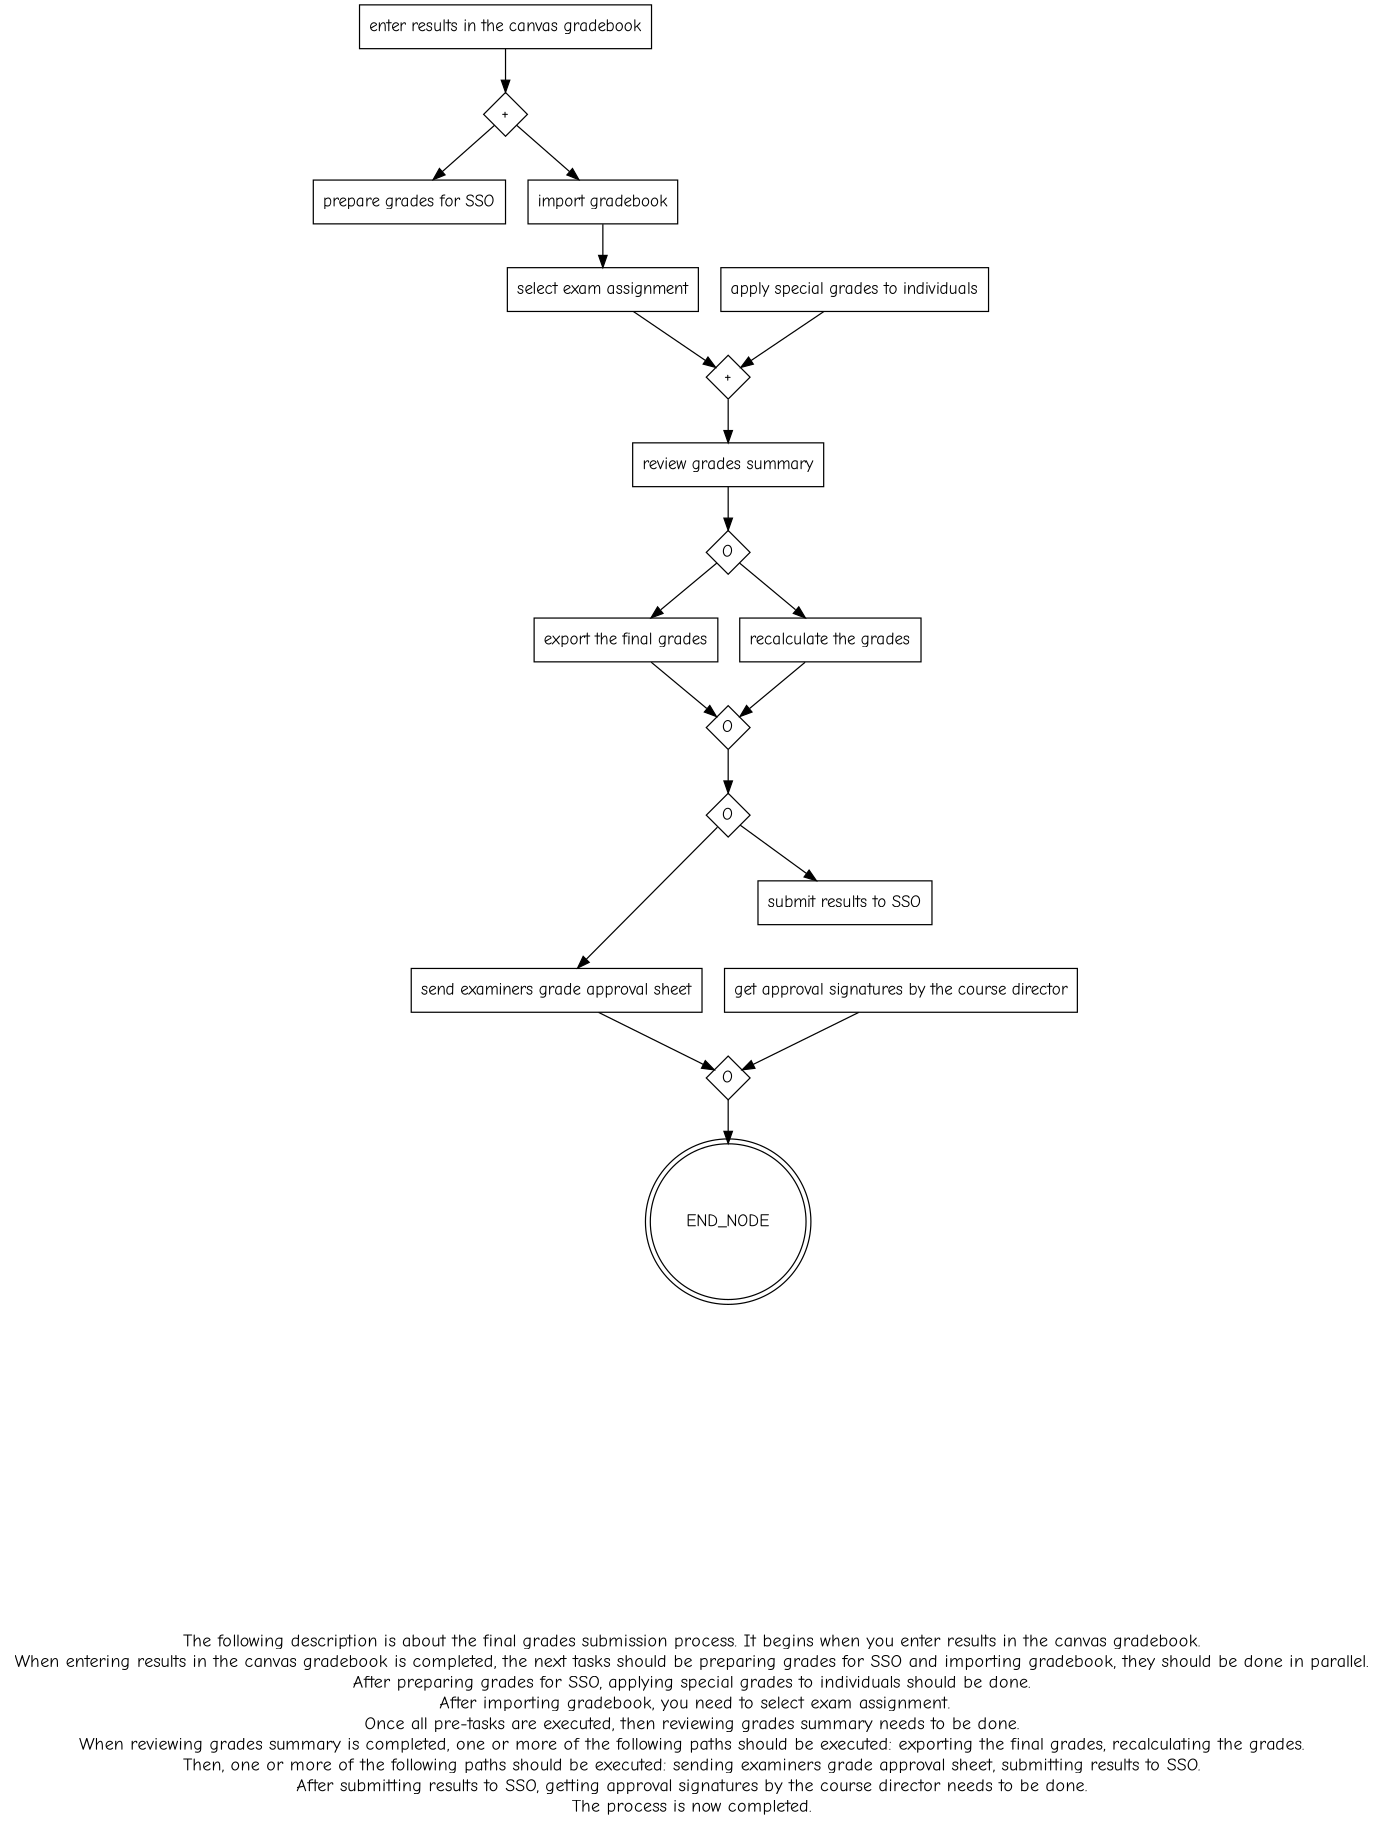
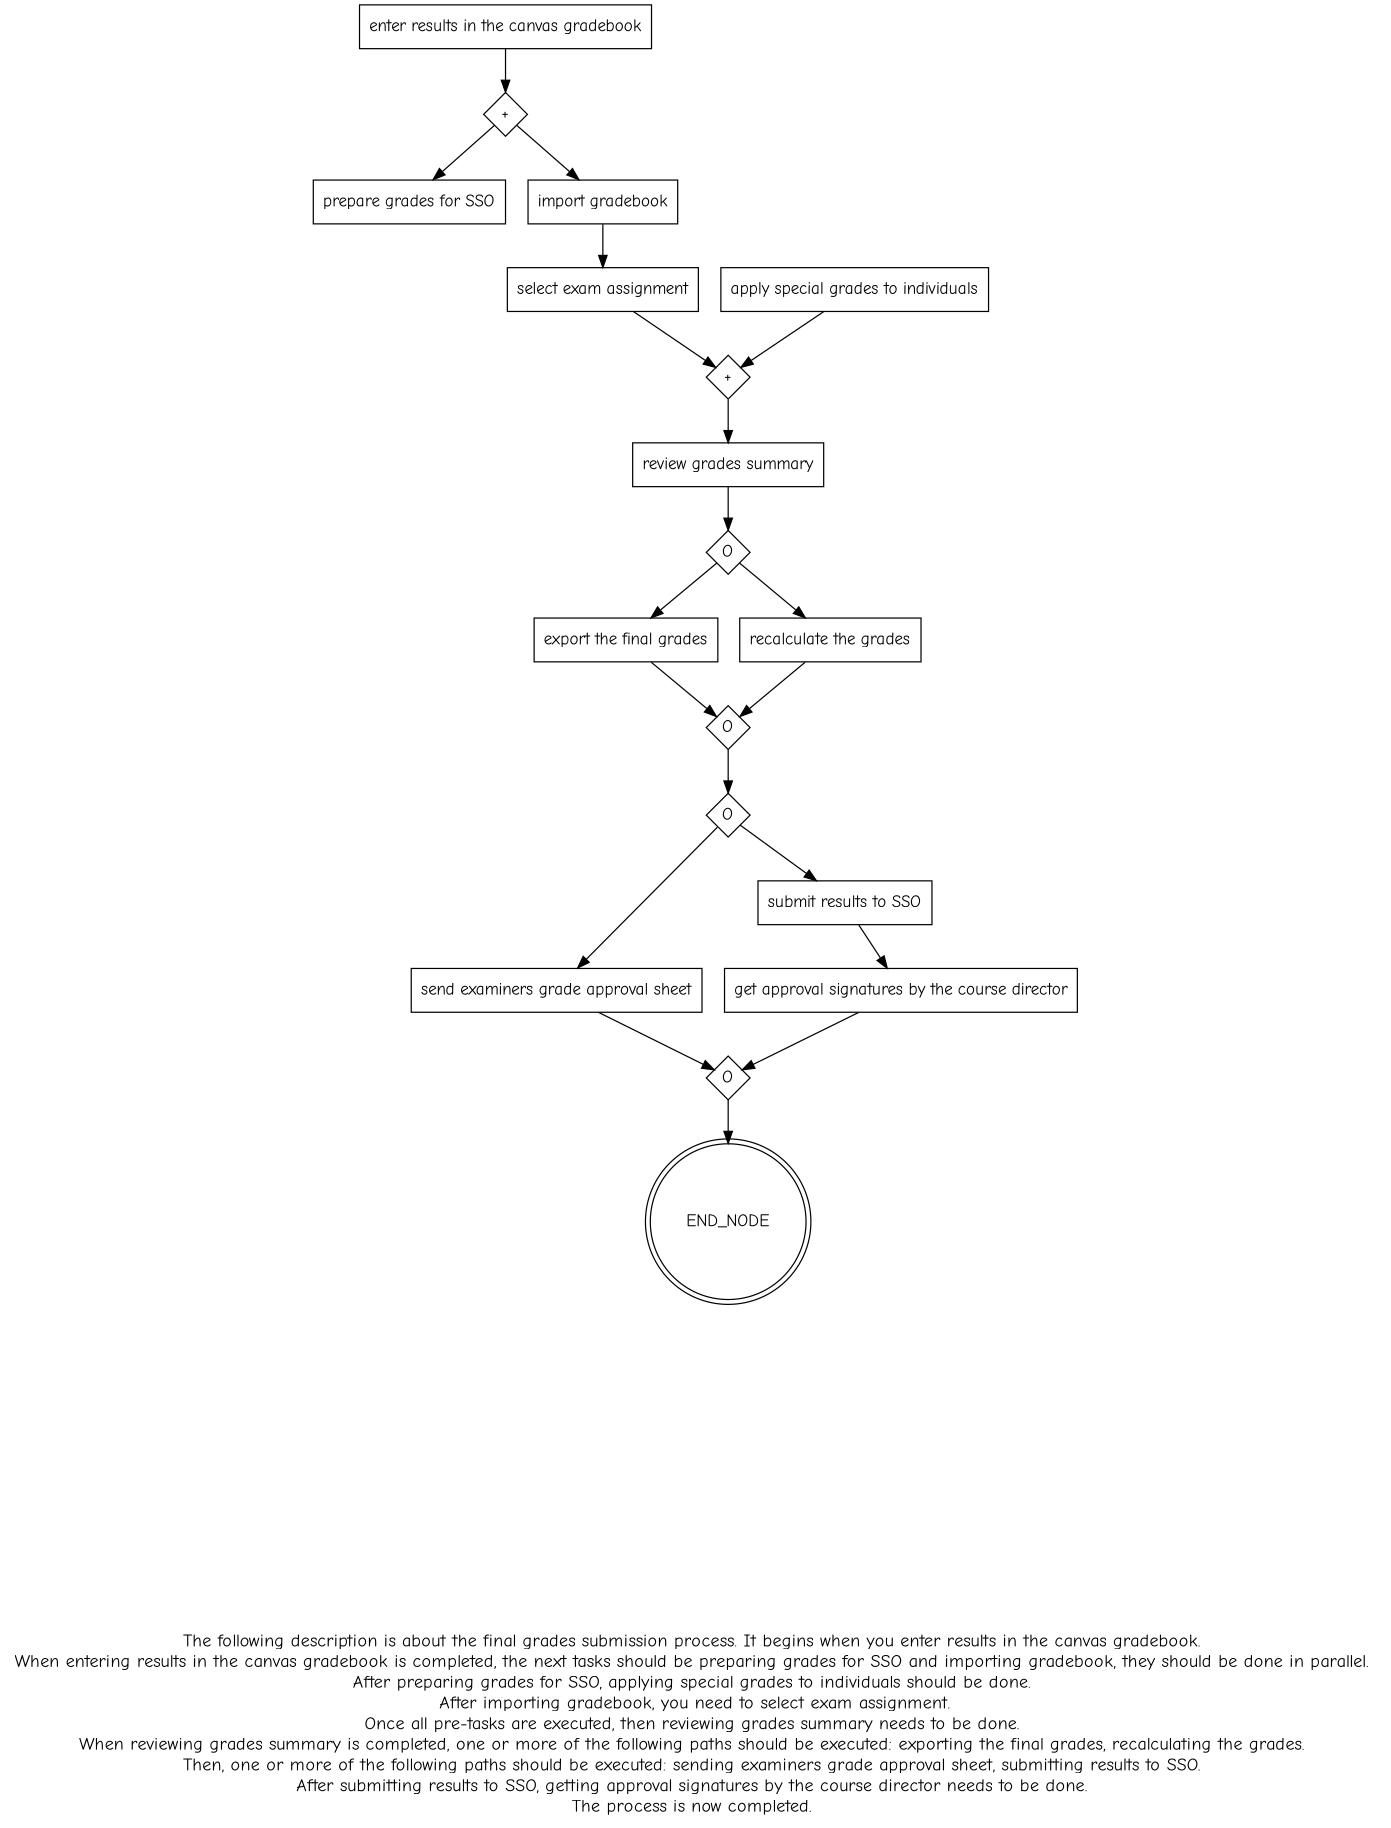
none -> (870, 941)
